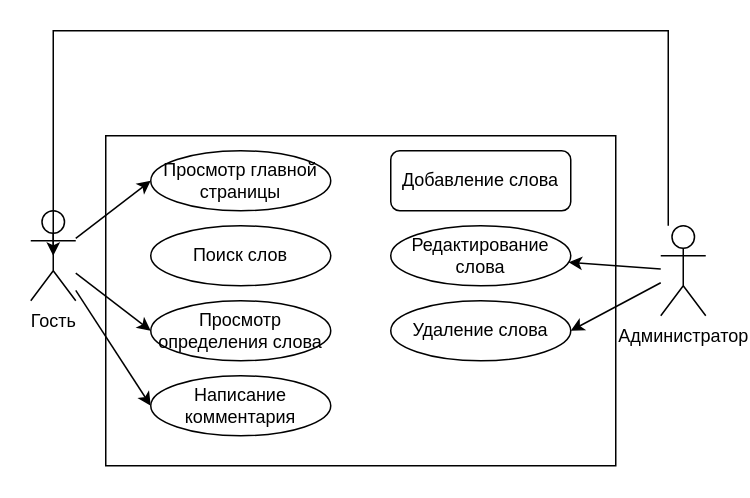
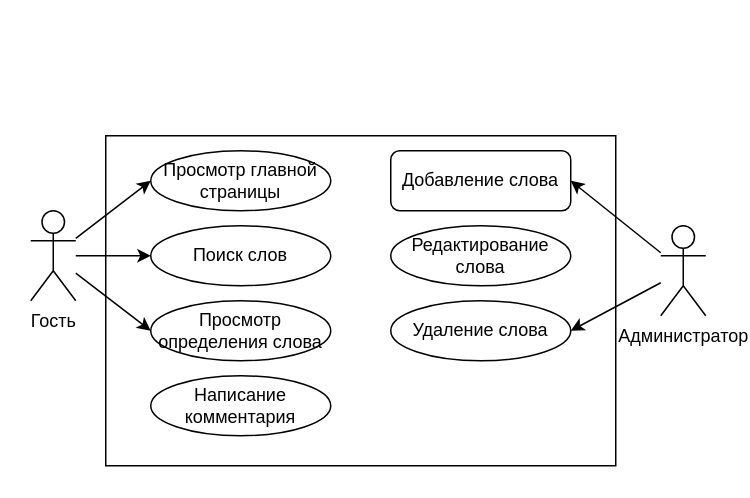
(358, 31) -> none
(619, 266) -> (619, 219)
(111, 344) -> (108, 256)
